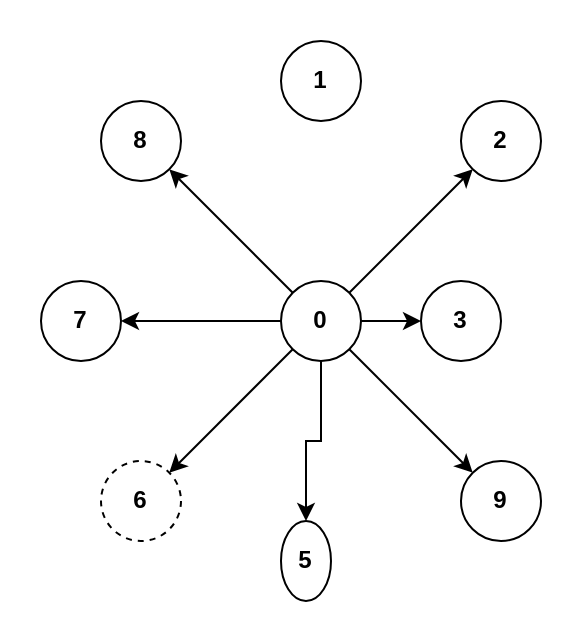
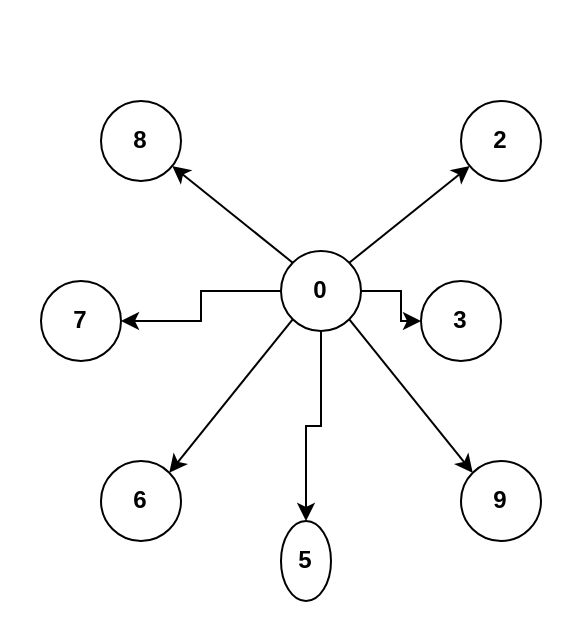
(321, 81) -> none
(321, 321) -> (321, 291)
(141, 501) -> (141, 501)
